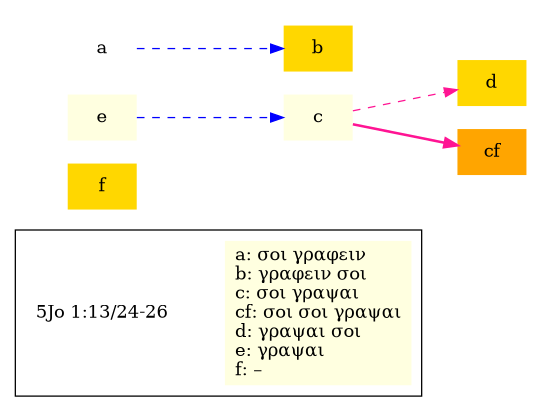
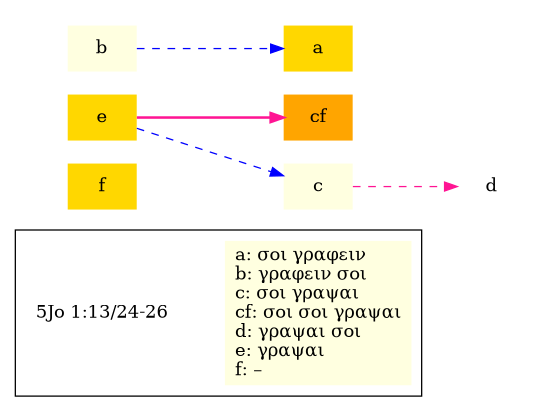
(102, 49) -> (318, 49)
(204, 49) -> (204, 49)
(318, 49) -> (102, 49)
(492, 83) -> (492, 187)
(102, 118) -> (102, 118)
(399, 134) -> (204, 118)
